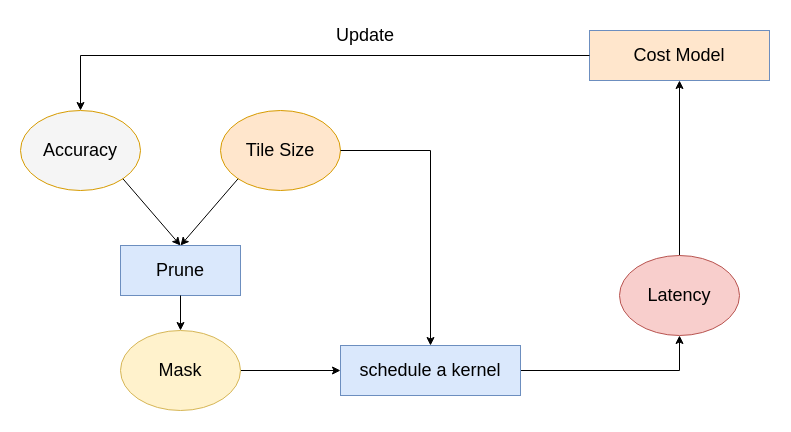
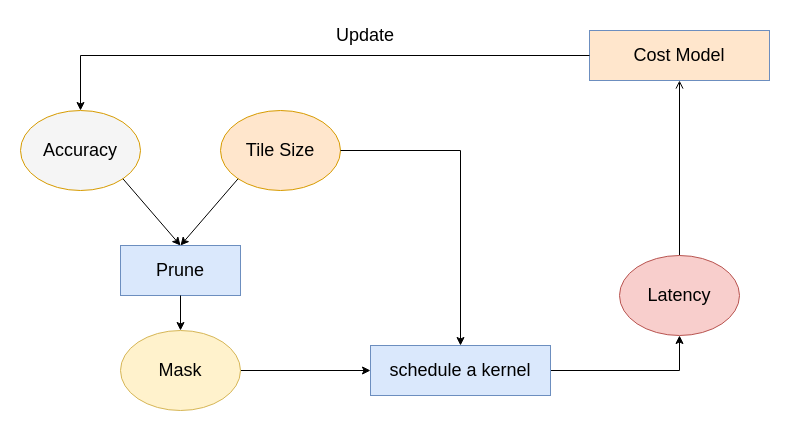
(680, 89) -> (680, 87)
(431, 371) -> (461, 371)
